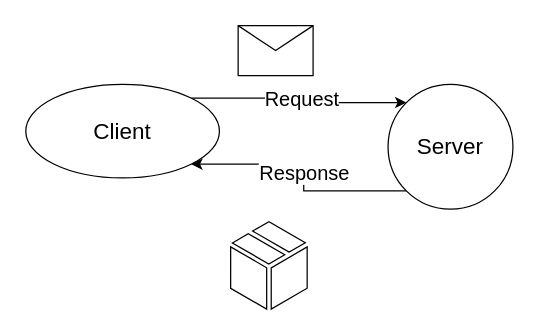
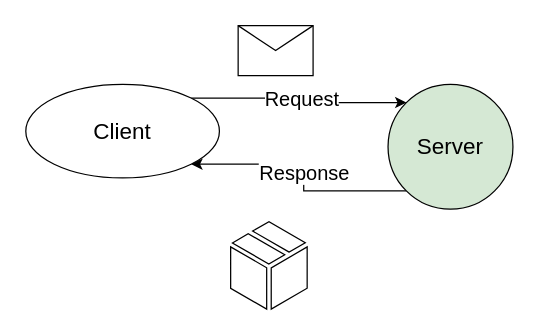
(451, 147) -> (451, 147)
